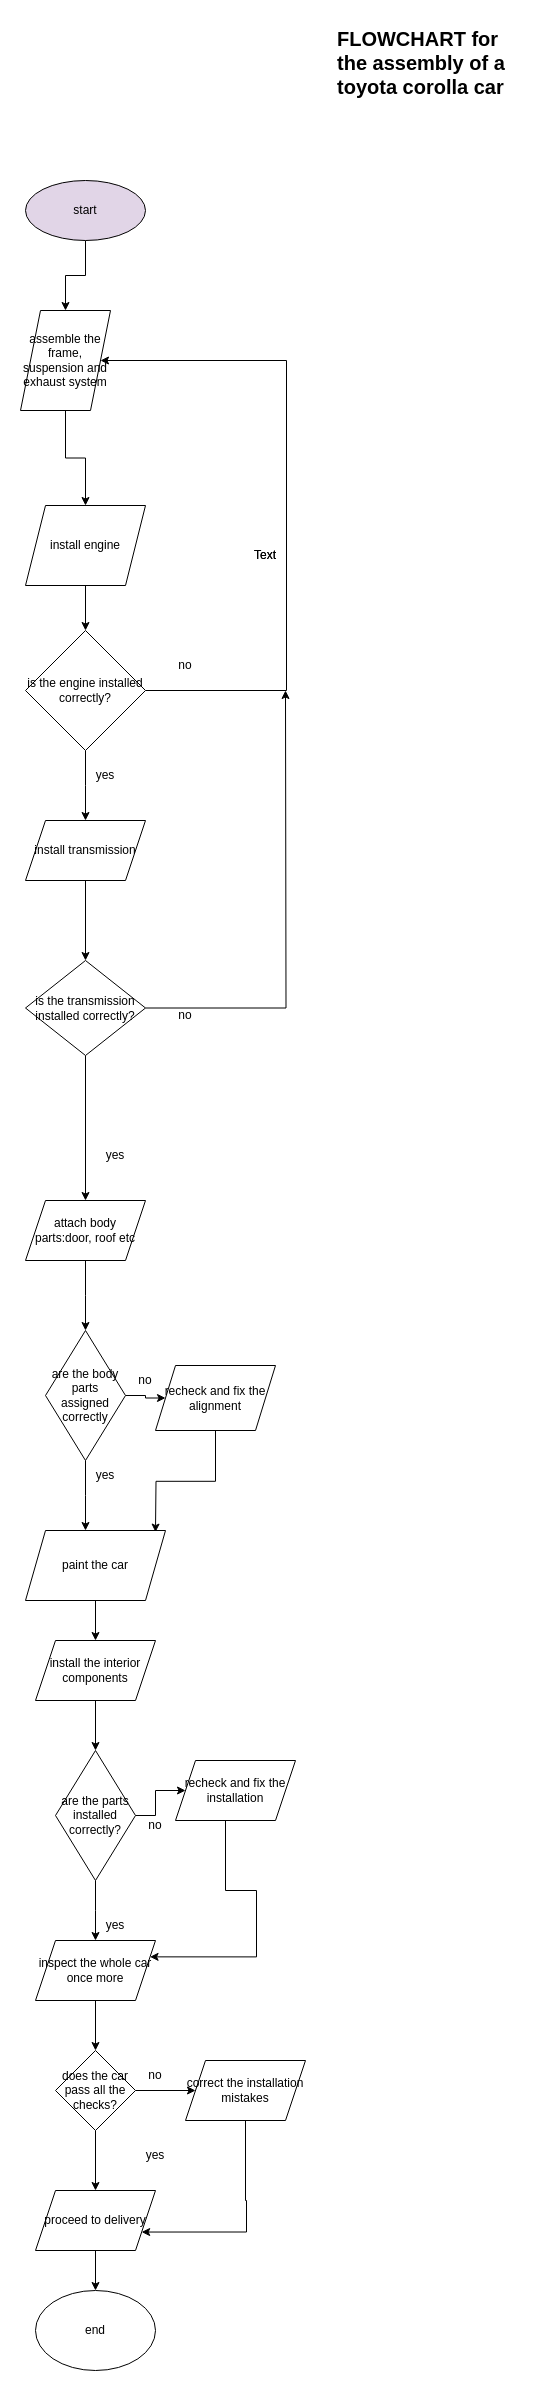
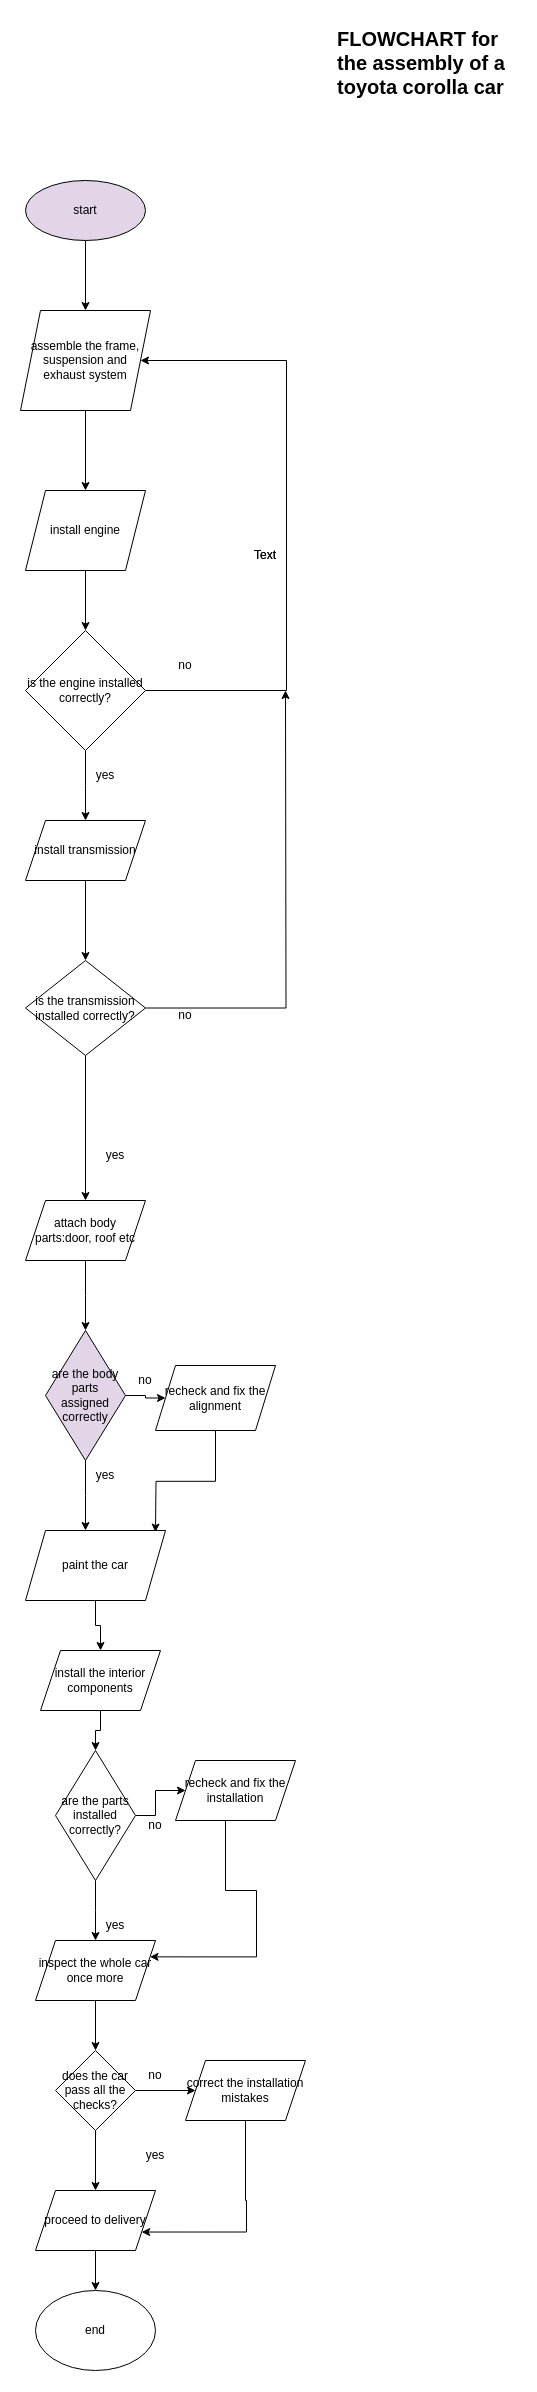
(66, 361) -> (86, 361)
(86, 546) -> (86, 531)
(86, 1396) -> (86, 1396)
(96, 1671) -> (101, 1681)
